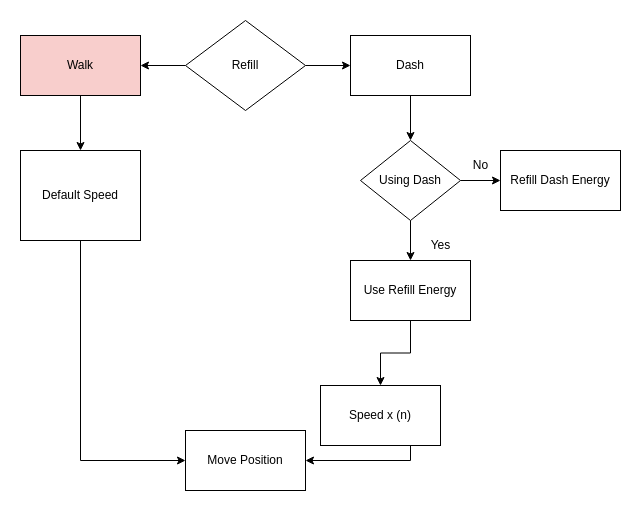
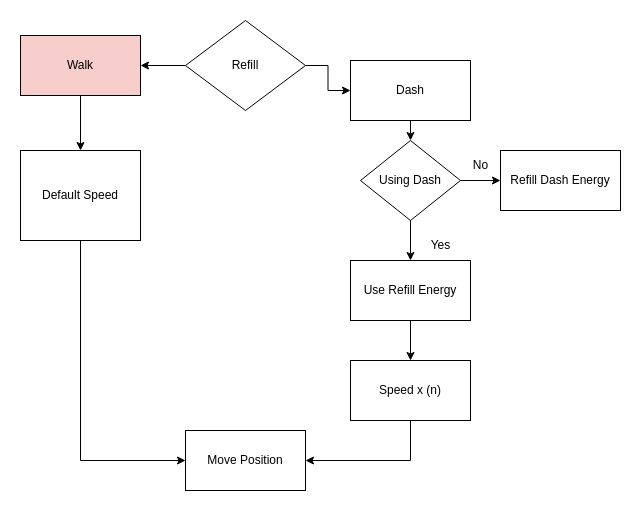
(411, 66) -> (411, 91)
(381, 416) -> (411, 391)
